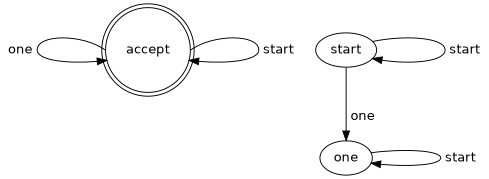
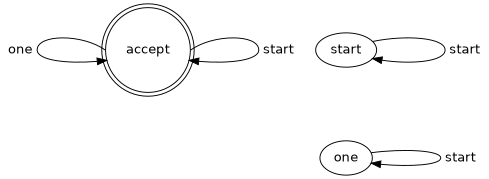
(346, 99) -> none
